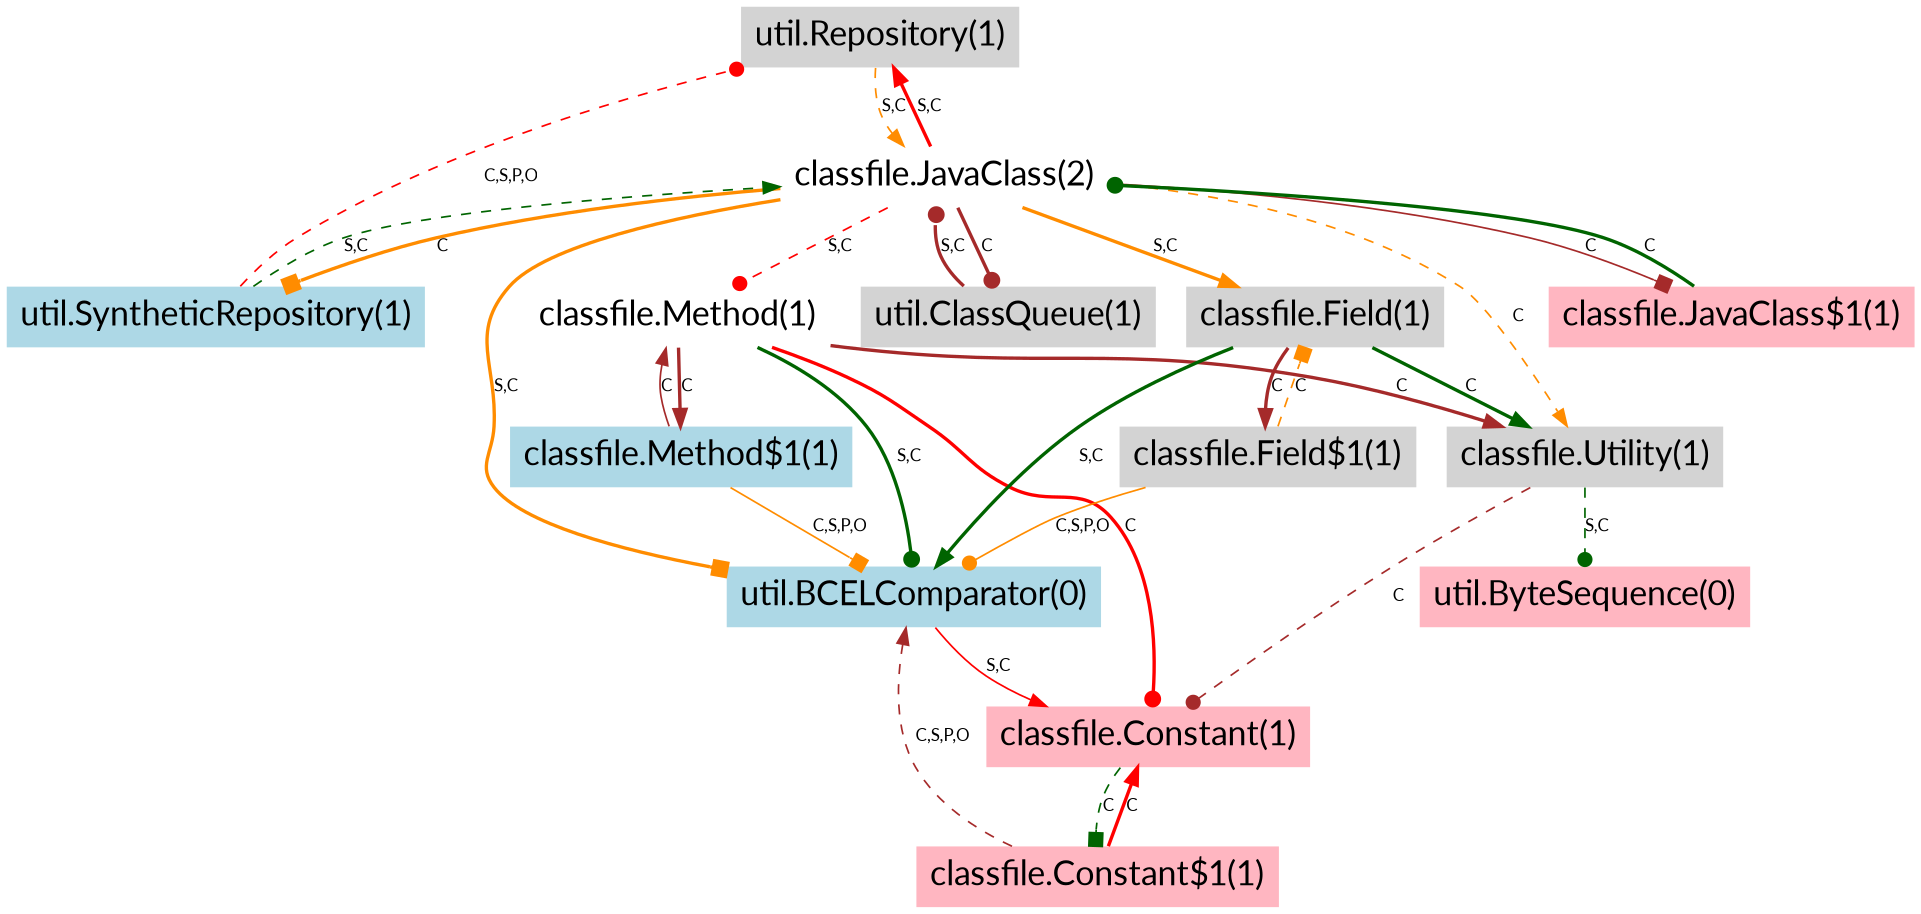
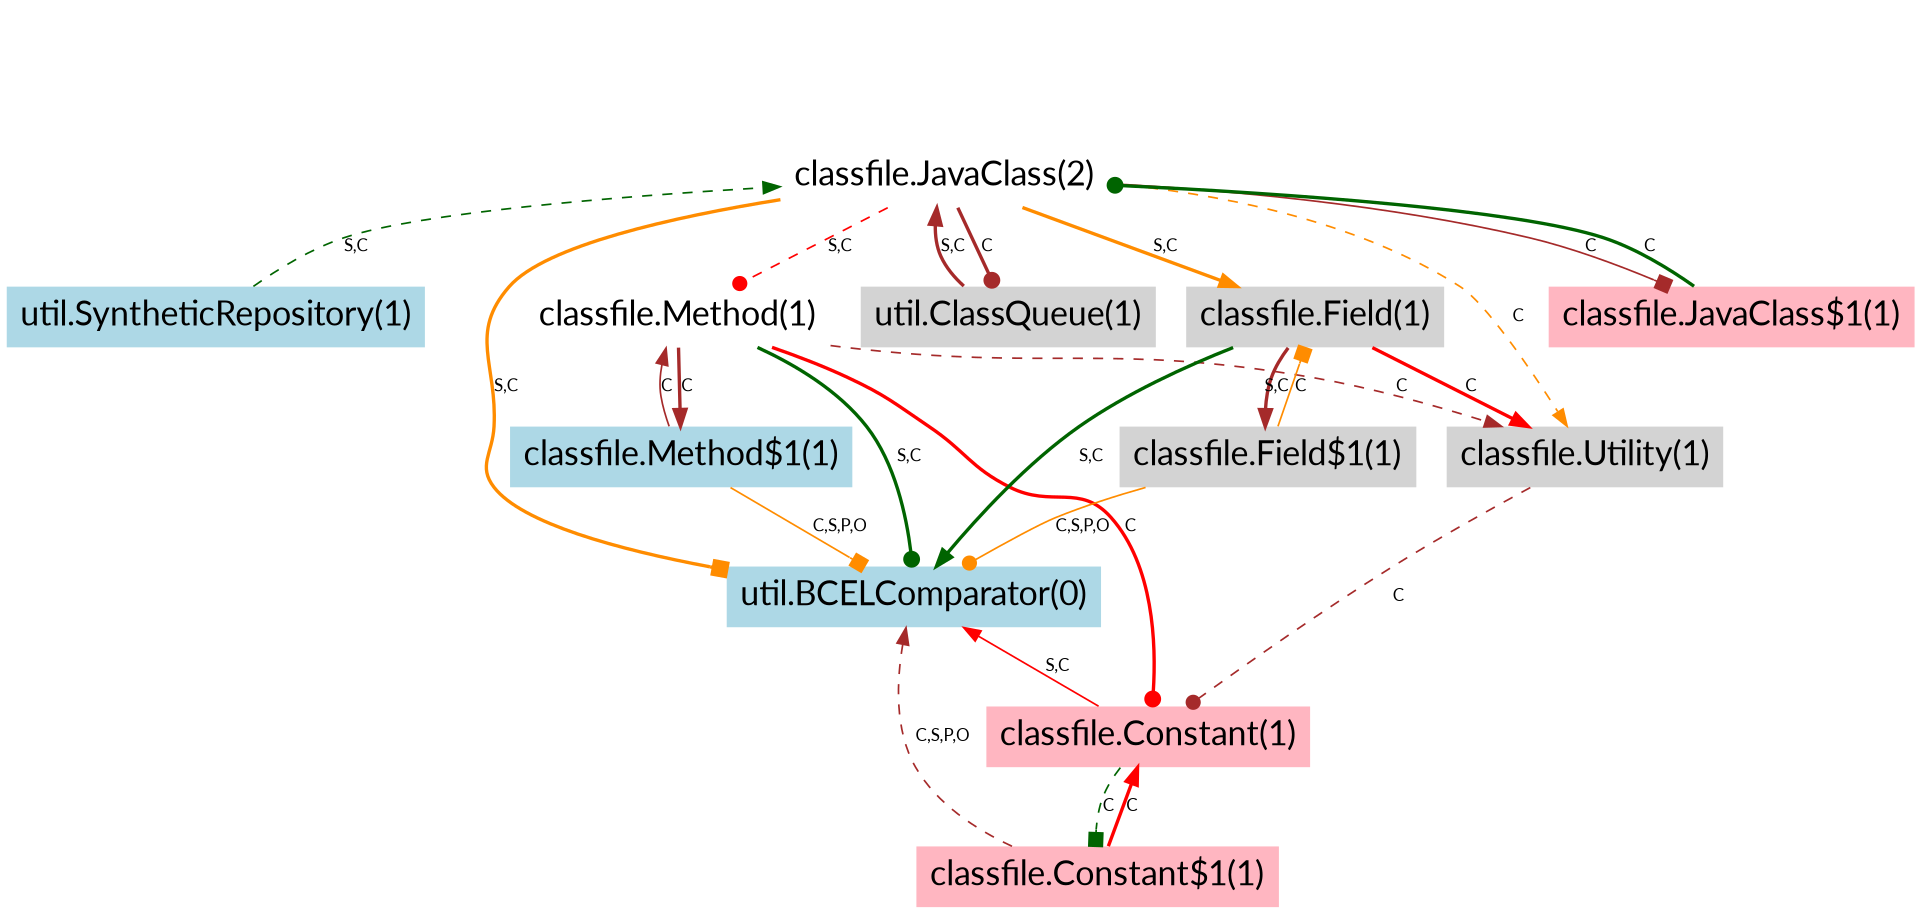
(880, 37) -> none
(537, 218) -> none
(942, 259) -> (942, 259)
(1161, 360) -> (1161, 360)
(1443, 383) -> (1443, 383)
(1277, 387) -> (1277, 387)
(1289, 395) -> (1289, 395)
(1585, 597) -> none
(978, 670) -> (1038, 671)
